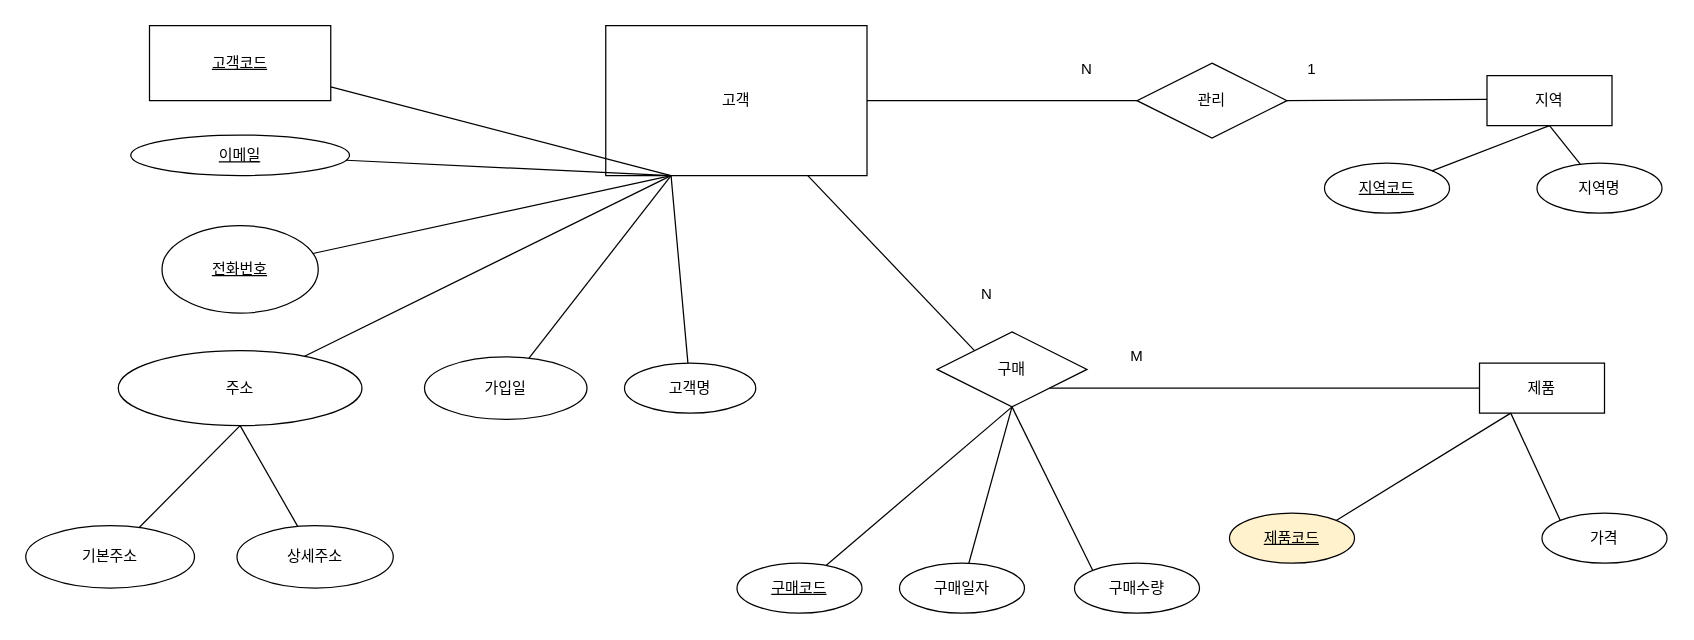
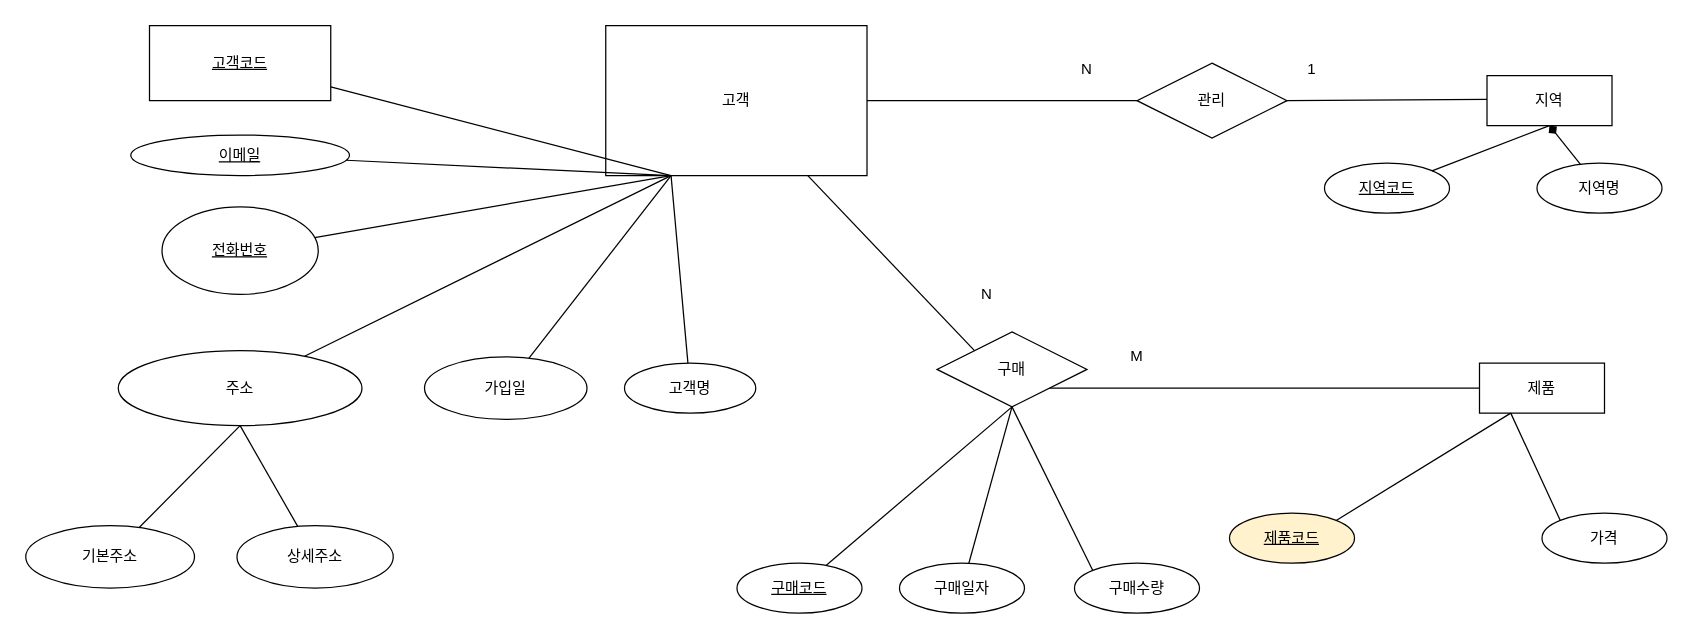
(1553, 130) -> (1556, 134)
(240, 269) -> (240, 251)
